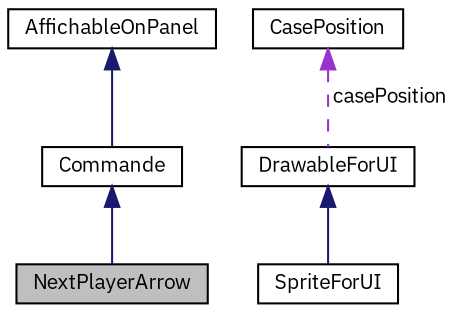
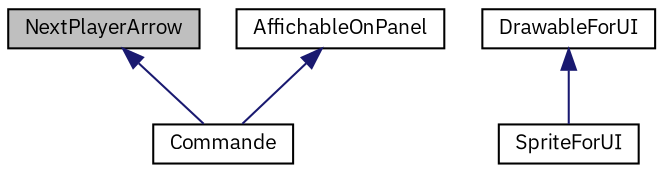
(328, 29) -> none
(112, 236) -> (171, 94)
